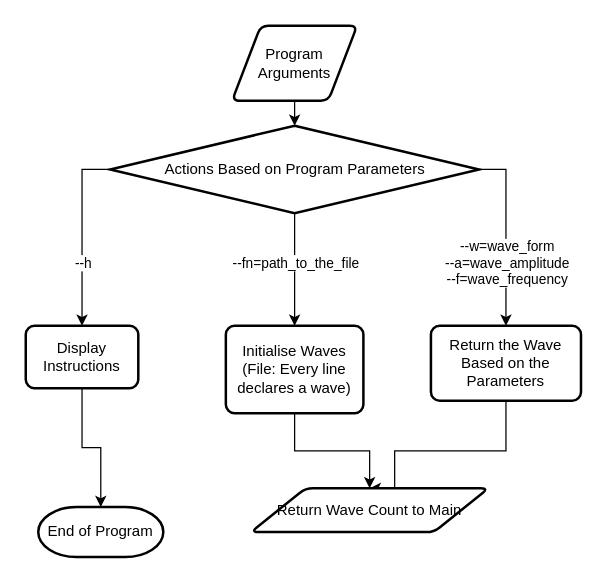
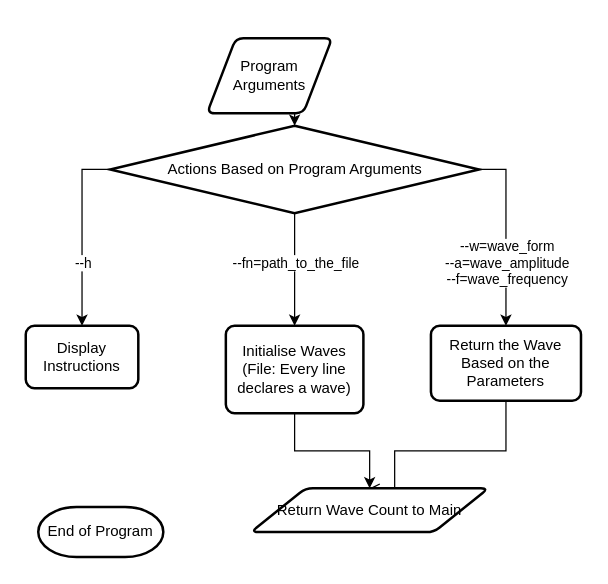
(294, 63) -> (269, 76)
(295, 169) -> (295, 169)
(87, 448) -> none
(379, 488) -> (377, 488)
